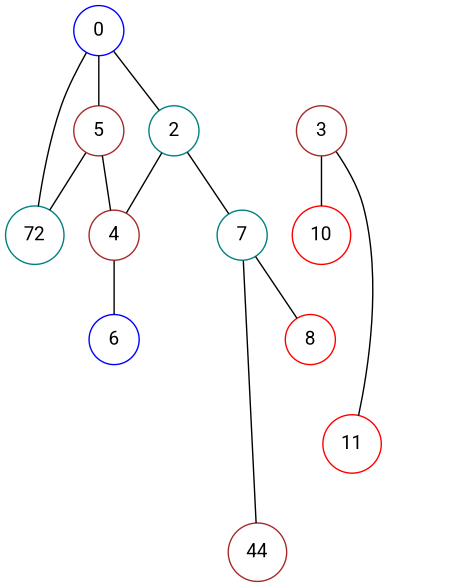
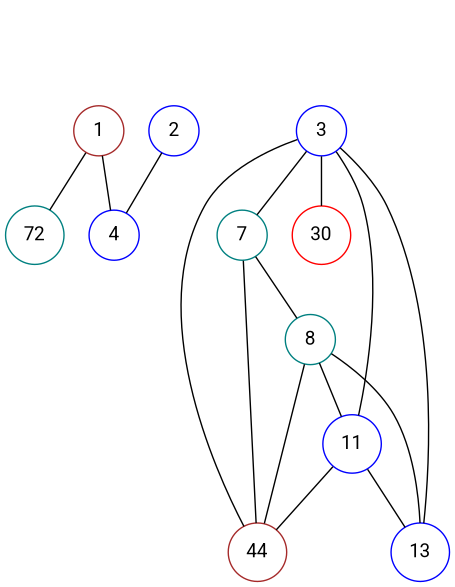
(99, 31) -> none
(99, 131) -> (99, 131)
(174, 131) -> (174, 131)
(321, 131) -> (321, 131)
(208, 183) -> (282, 183)
(114, 235) -> (114, 235)
(321, 235) -> (321, 235)
none -> (182, 312)
(114, 340) -> none
(310, 340) -> (310, 340)
none -> (330, 390)
none -> (284, 444)
(352, 444) -> (352, 444)
none -> (305, 498)
none -> (420, 552)
